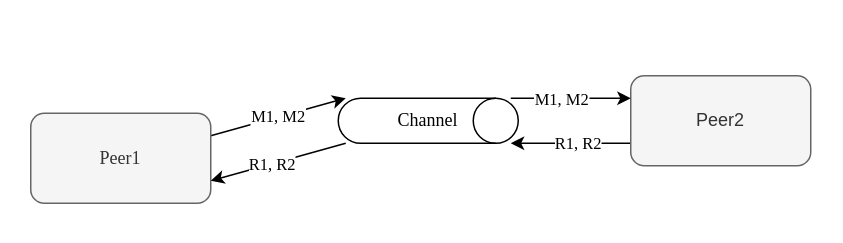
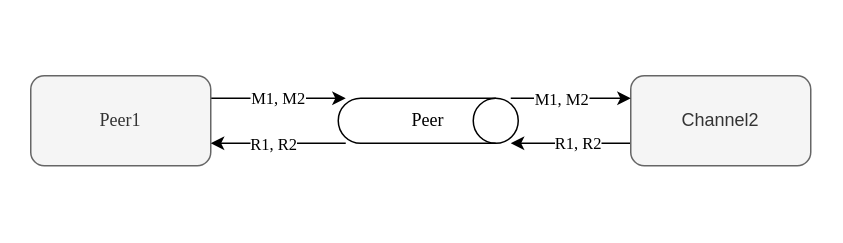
(428, 121) -> (428, 121)
(721, 121) -> (721, 121)
(121, 158) -> (121, 121)
